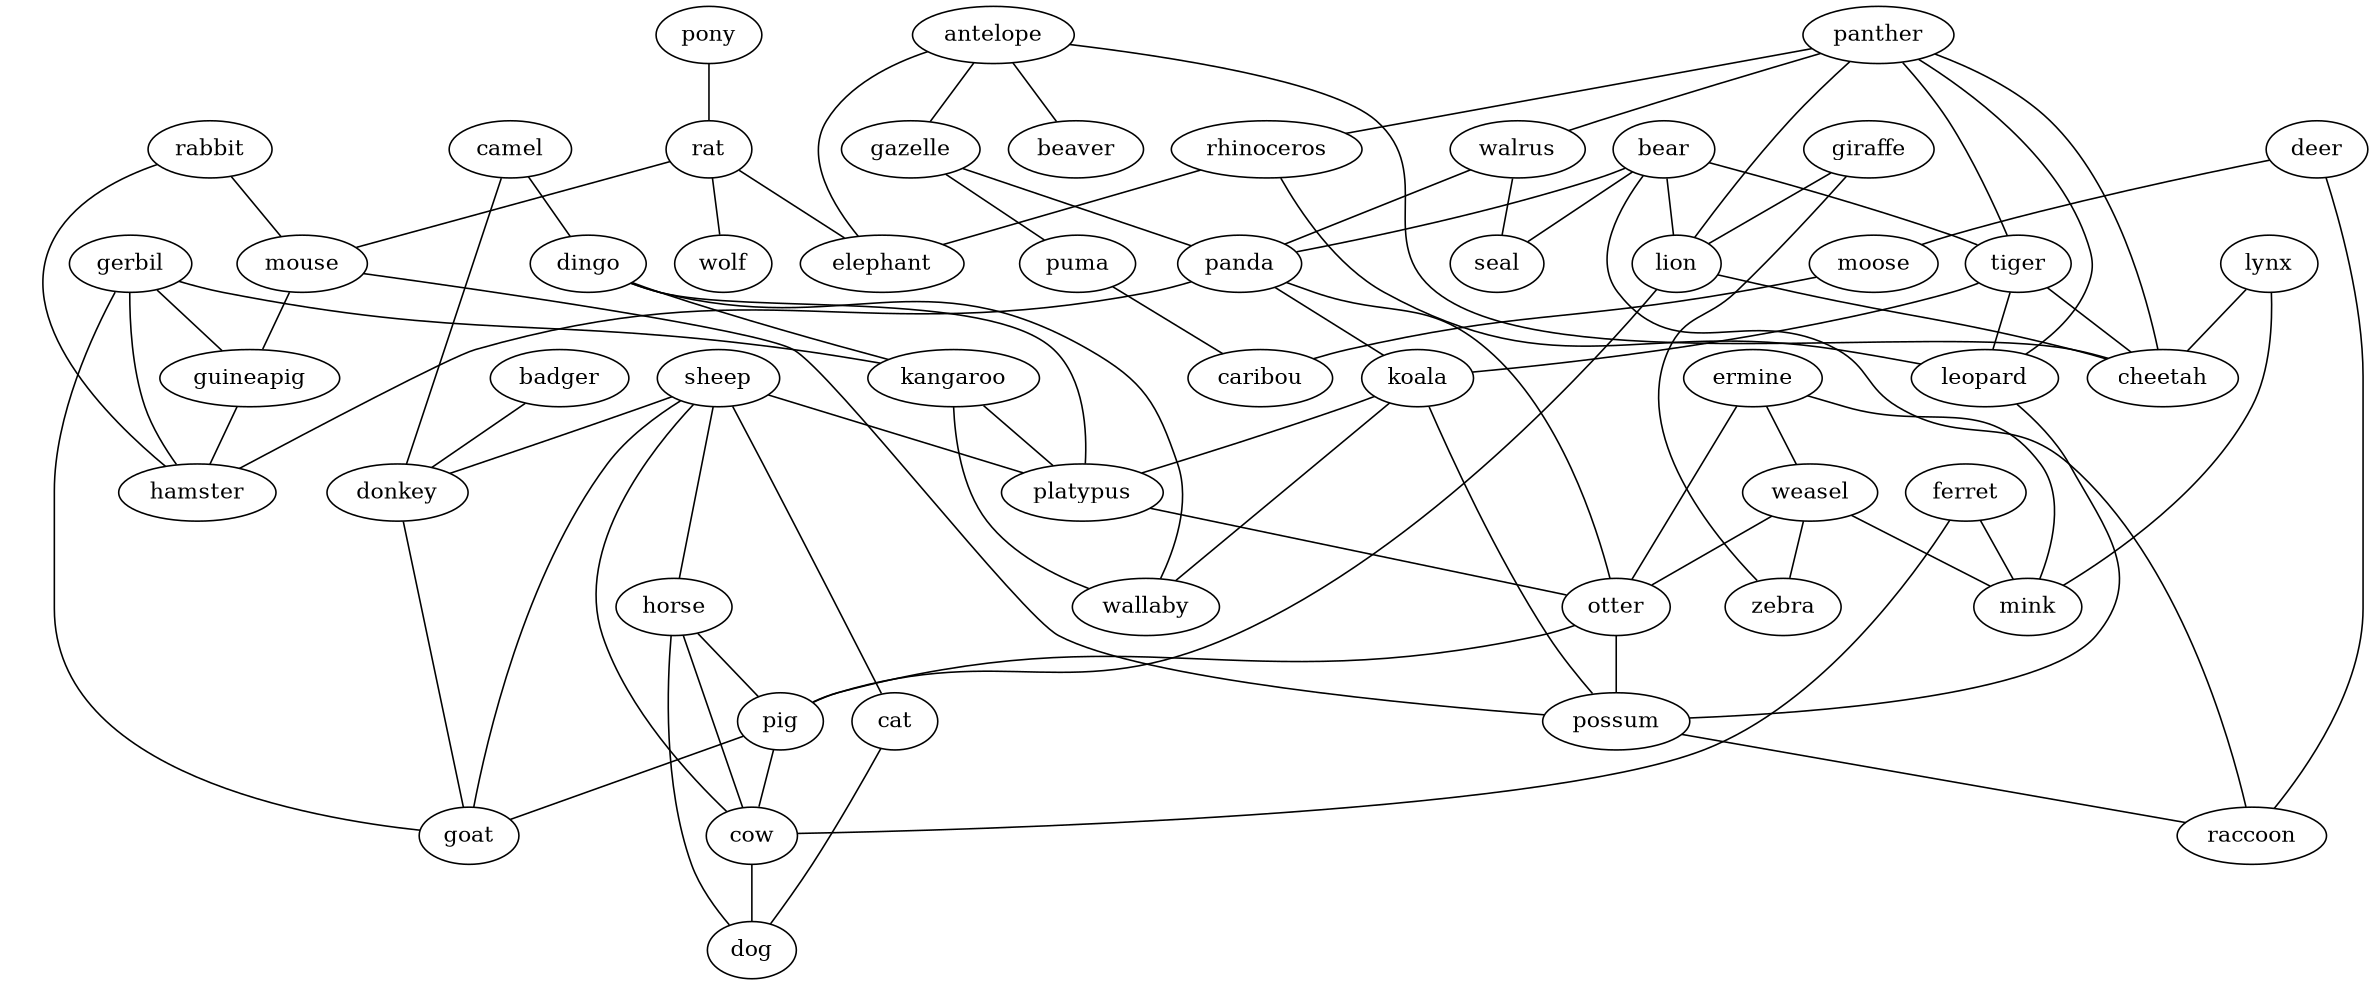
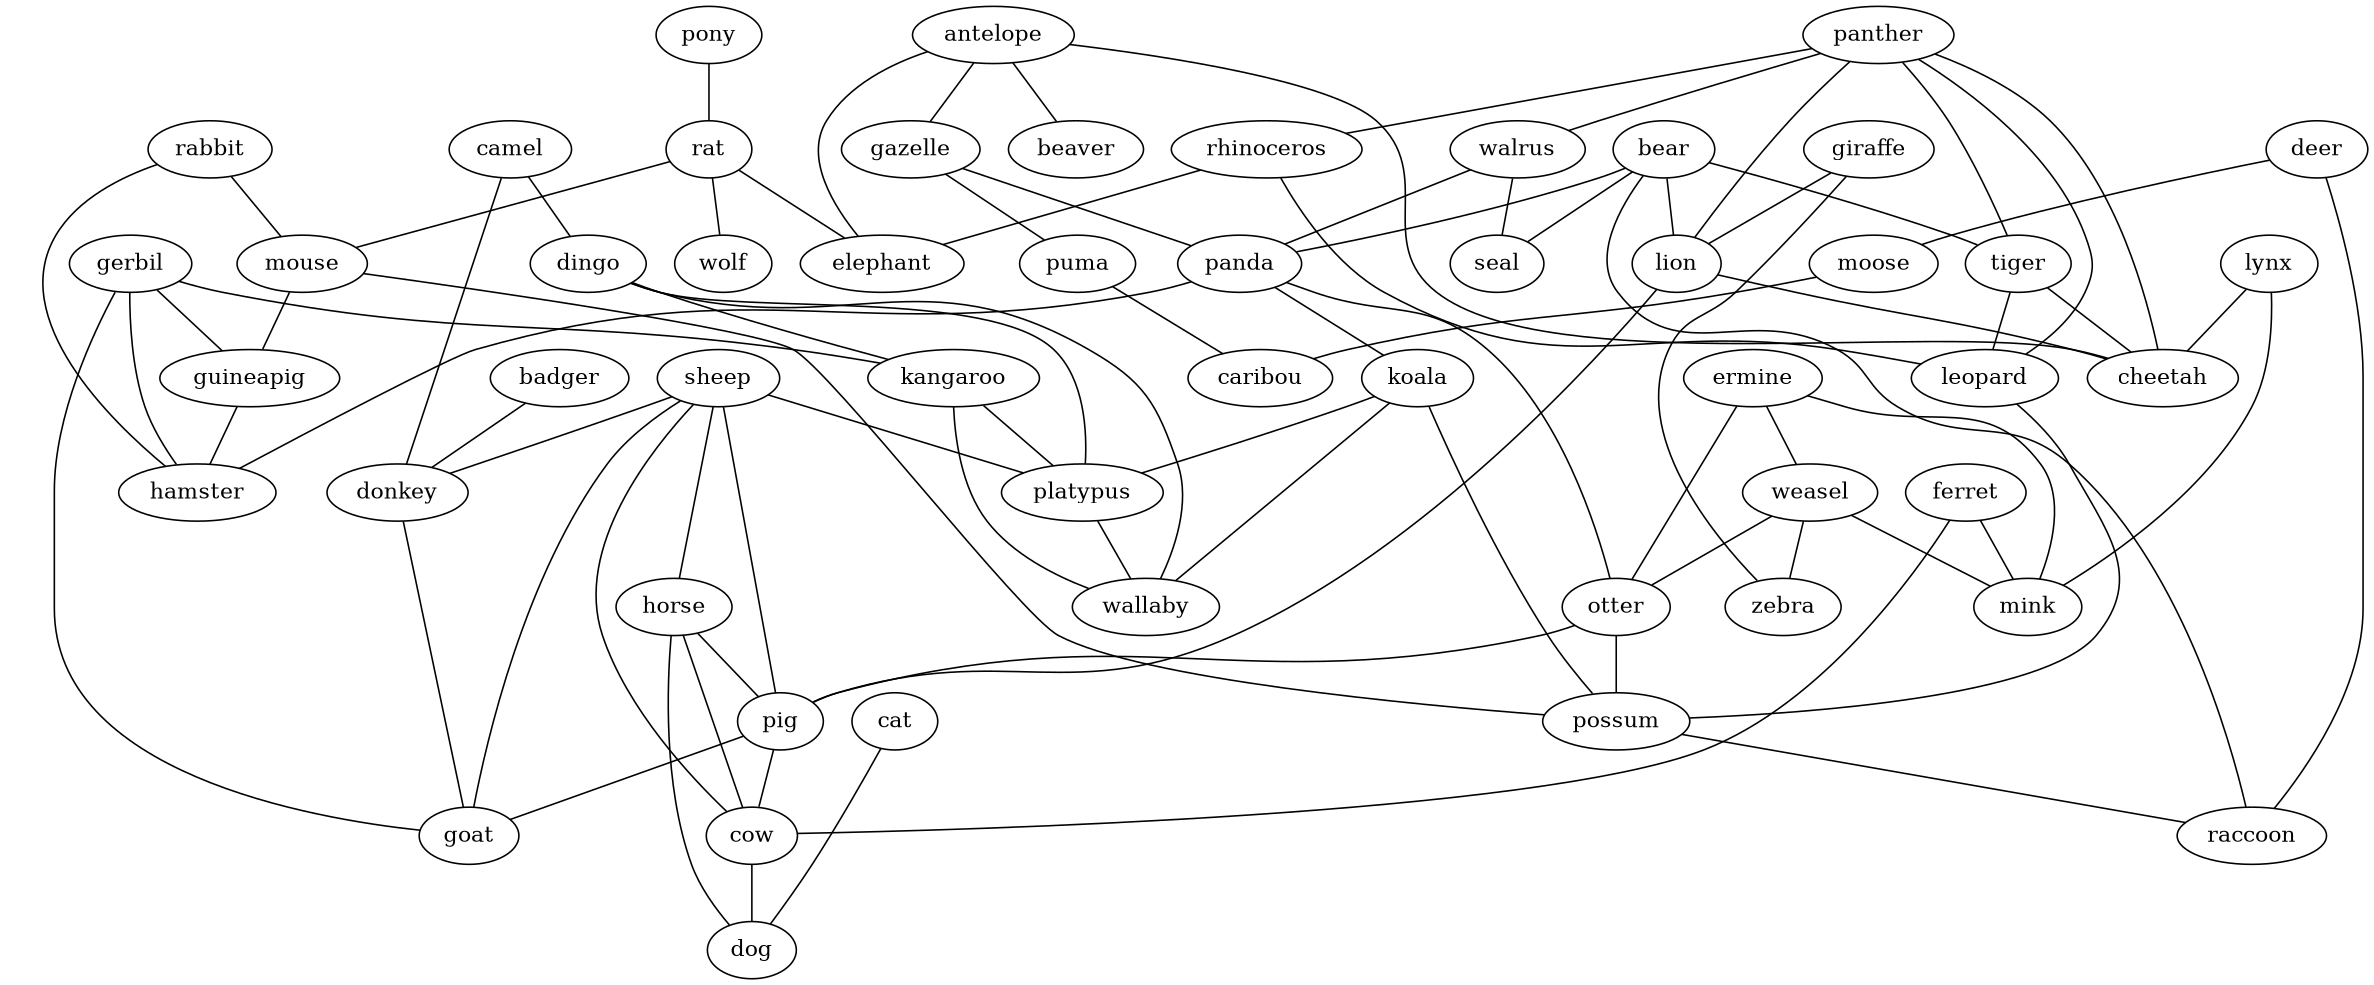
(1804, 326) -> none
(807, 550) -> (750, 550)
(1358, 552) -> (1114, 550)
